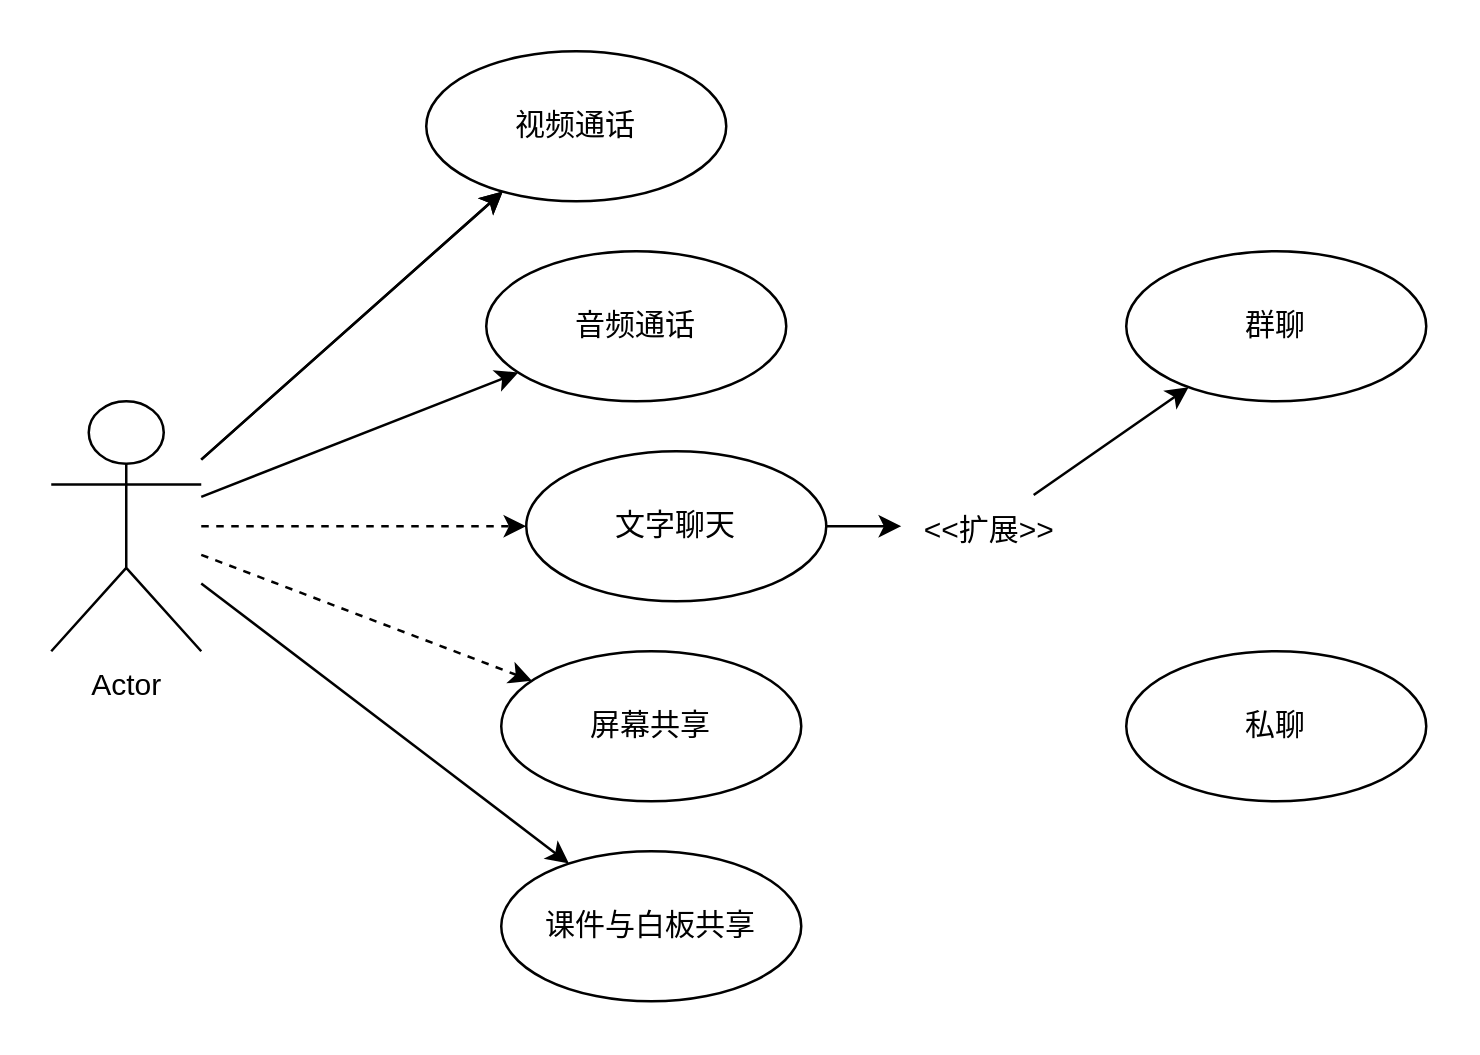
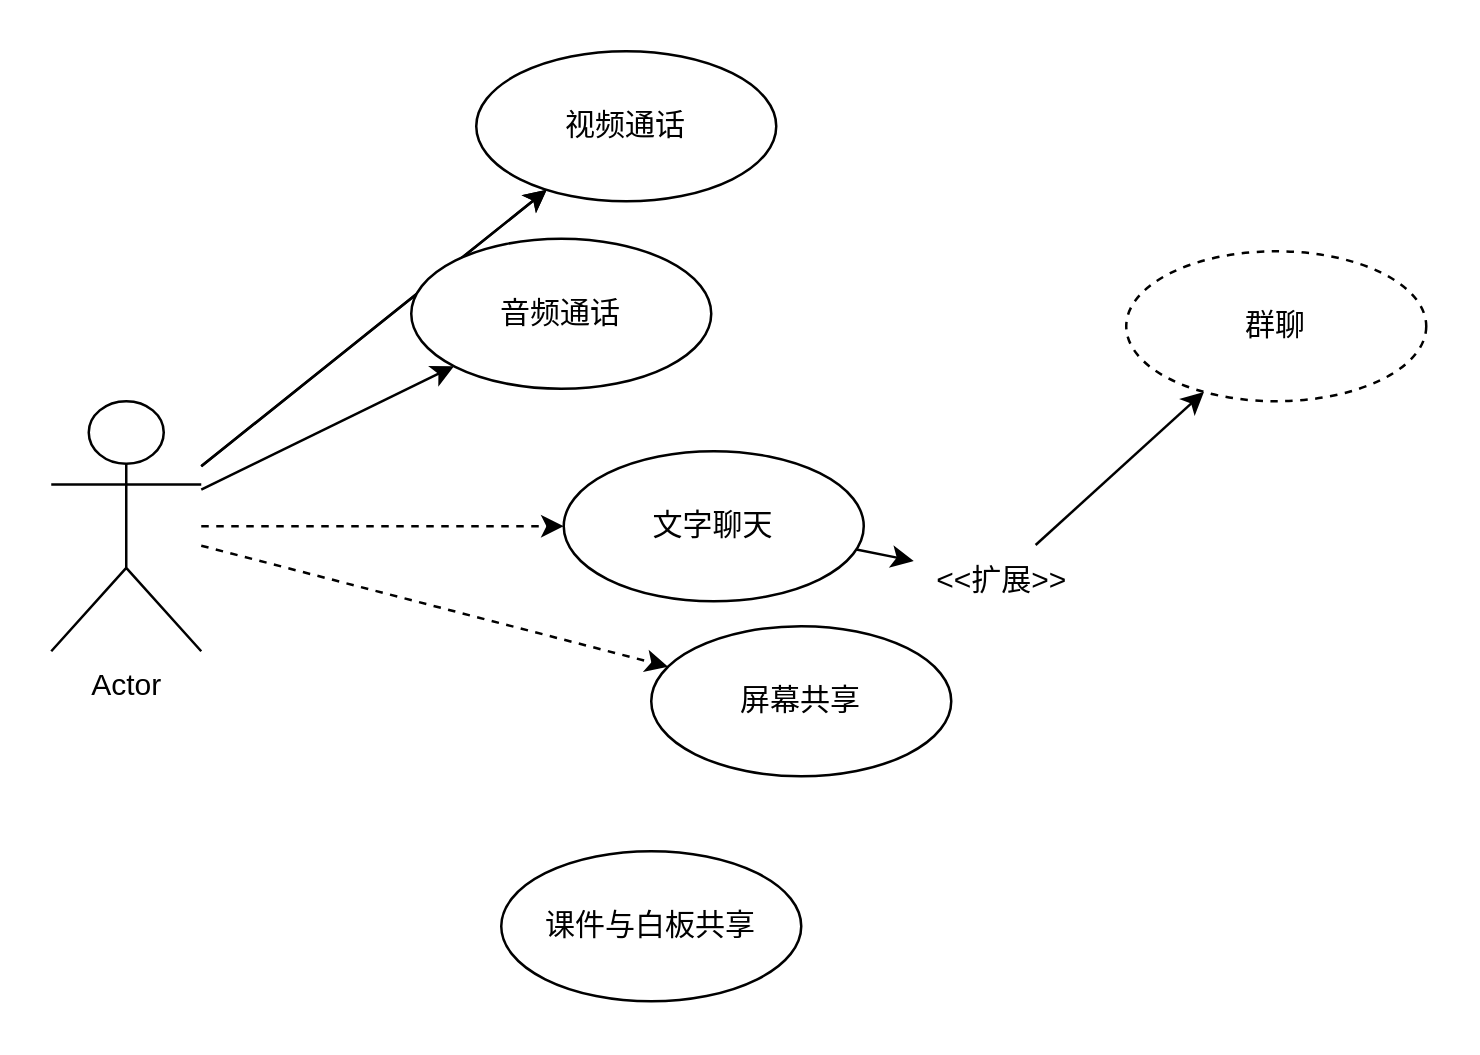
(576, 126) -> (626, 126)
(636, 326) -> (561, 314)
(1276, 326) -> (1276, 326)
(676, 526) -> (714, 526)
(989, 526) -> (1001, 576)
(379, 719) -> none
(651, 726) -> (801, 701)
(1276, 726) -> none
